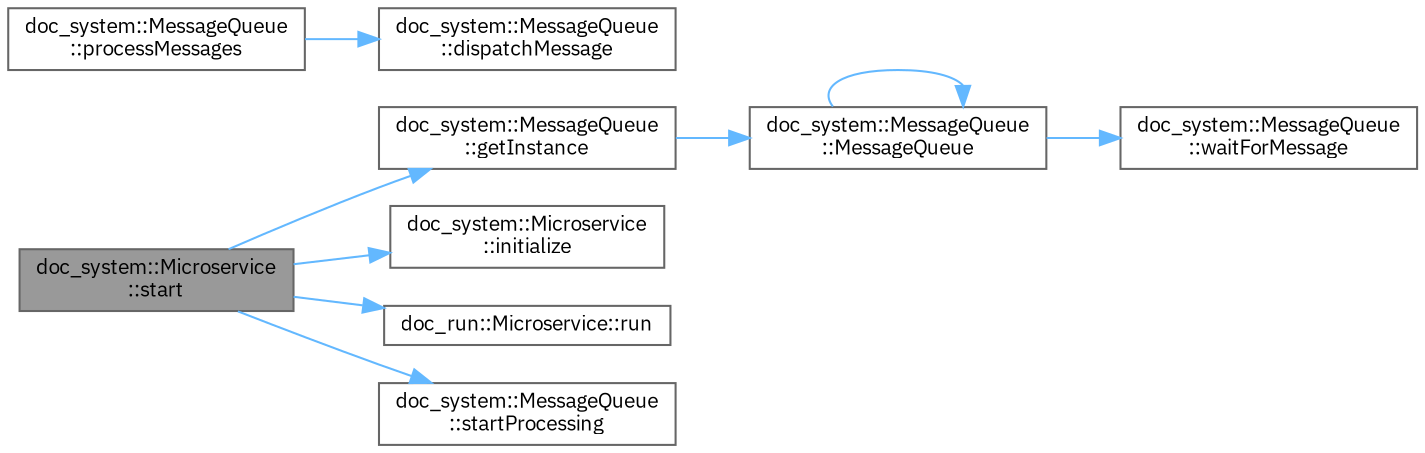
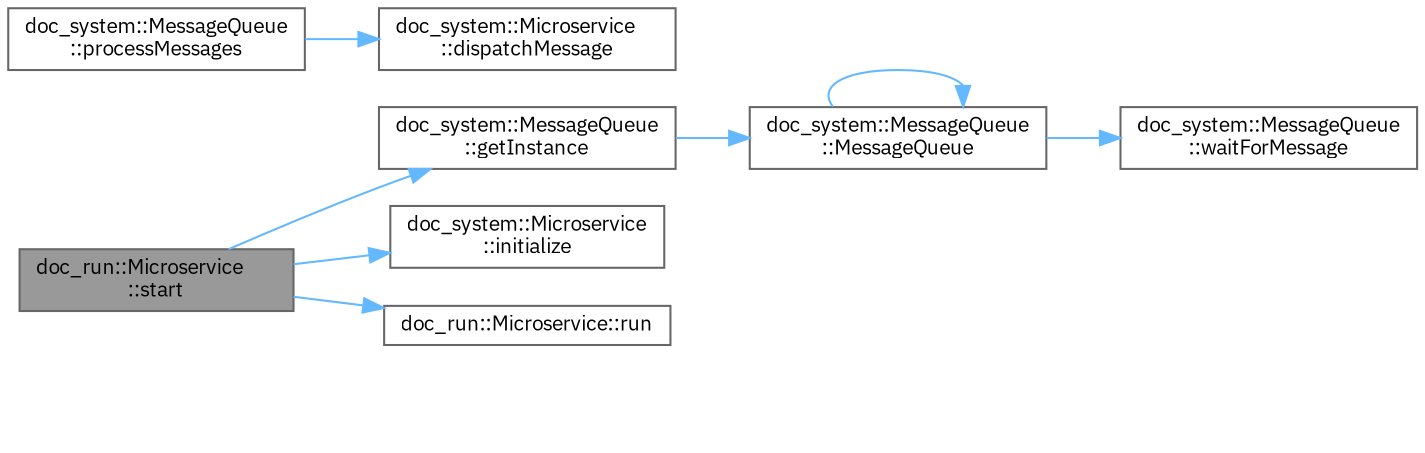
(527, 39) -> (527, 39)
(157, 280) -> (157, 280)
(527, 414) -> none
